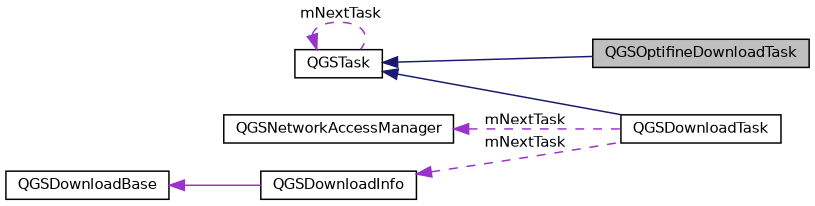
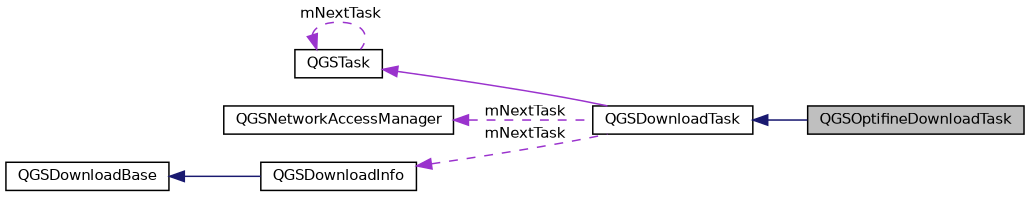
(495, 59) -> (788, 120)
(509, 94) -> (503, 87)
(223, 185) -> (223, 176)
